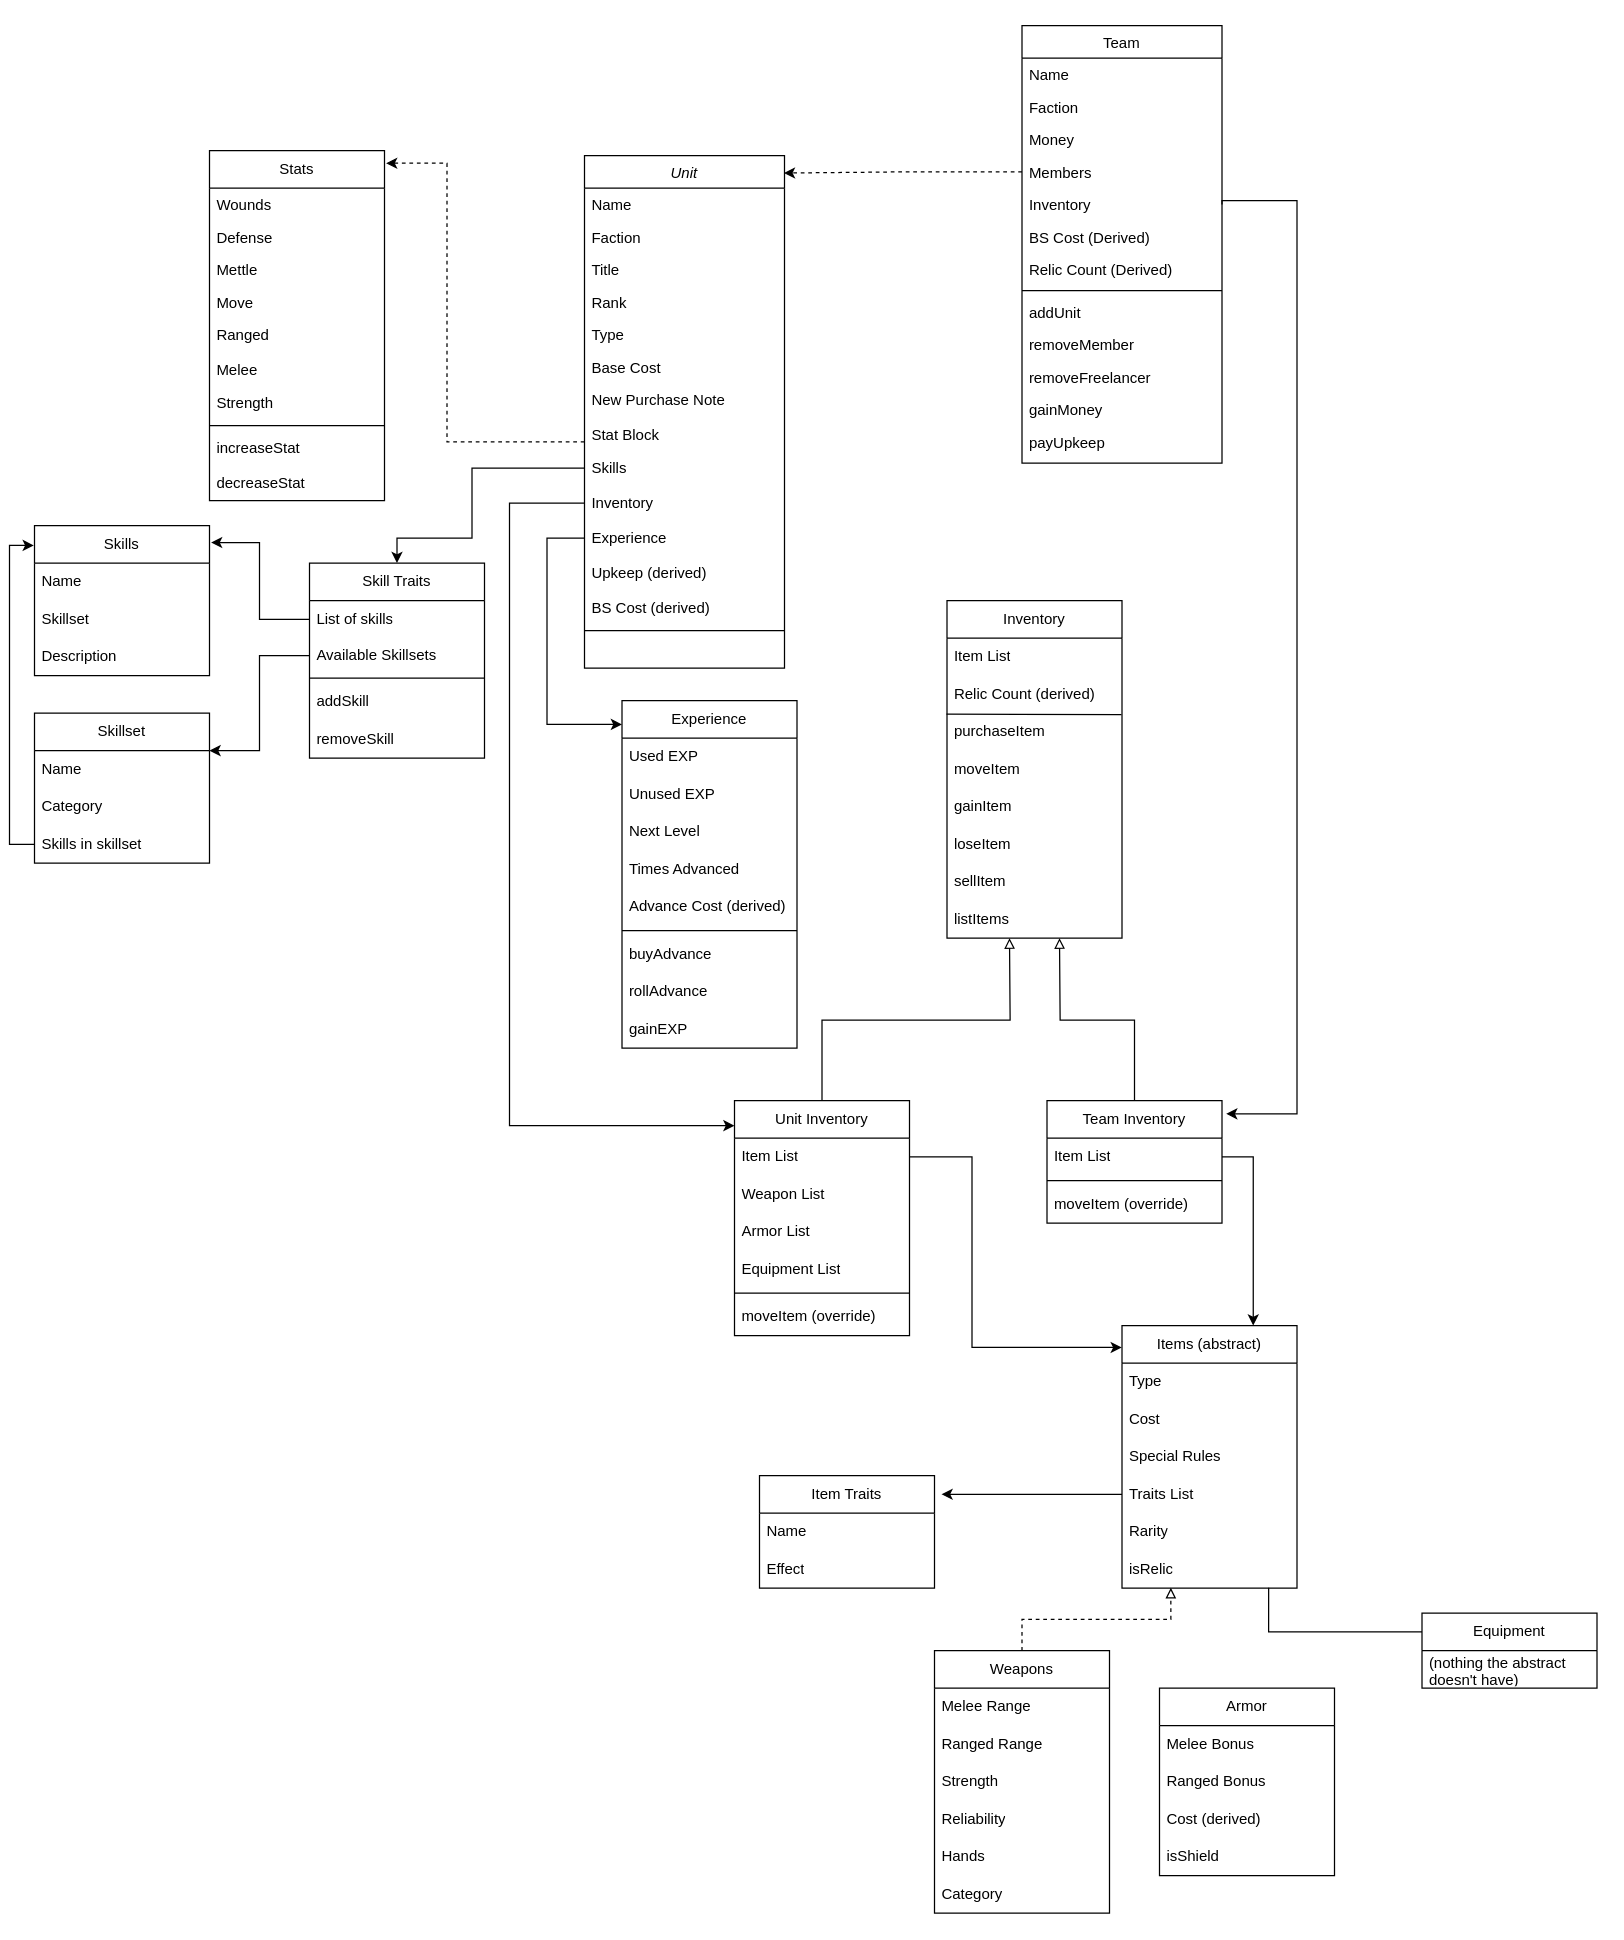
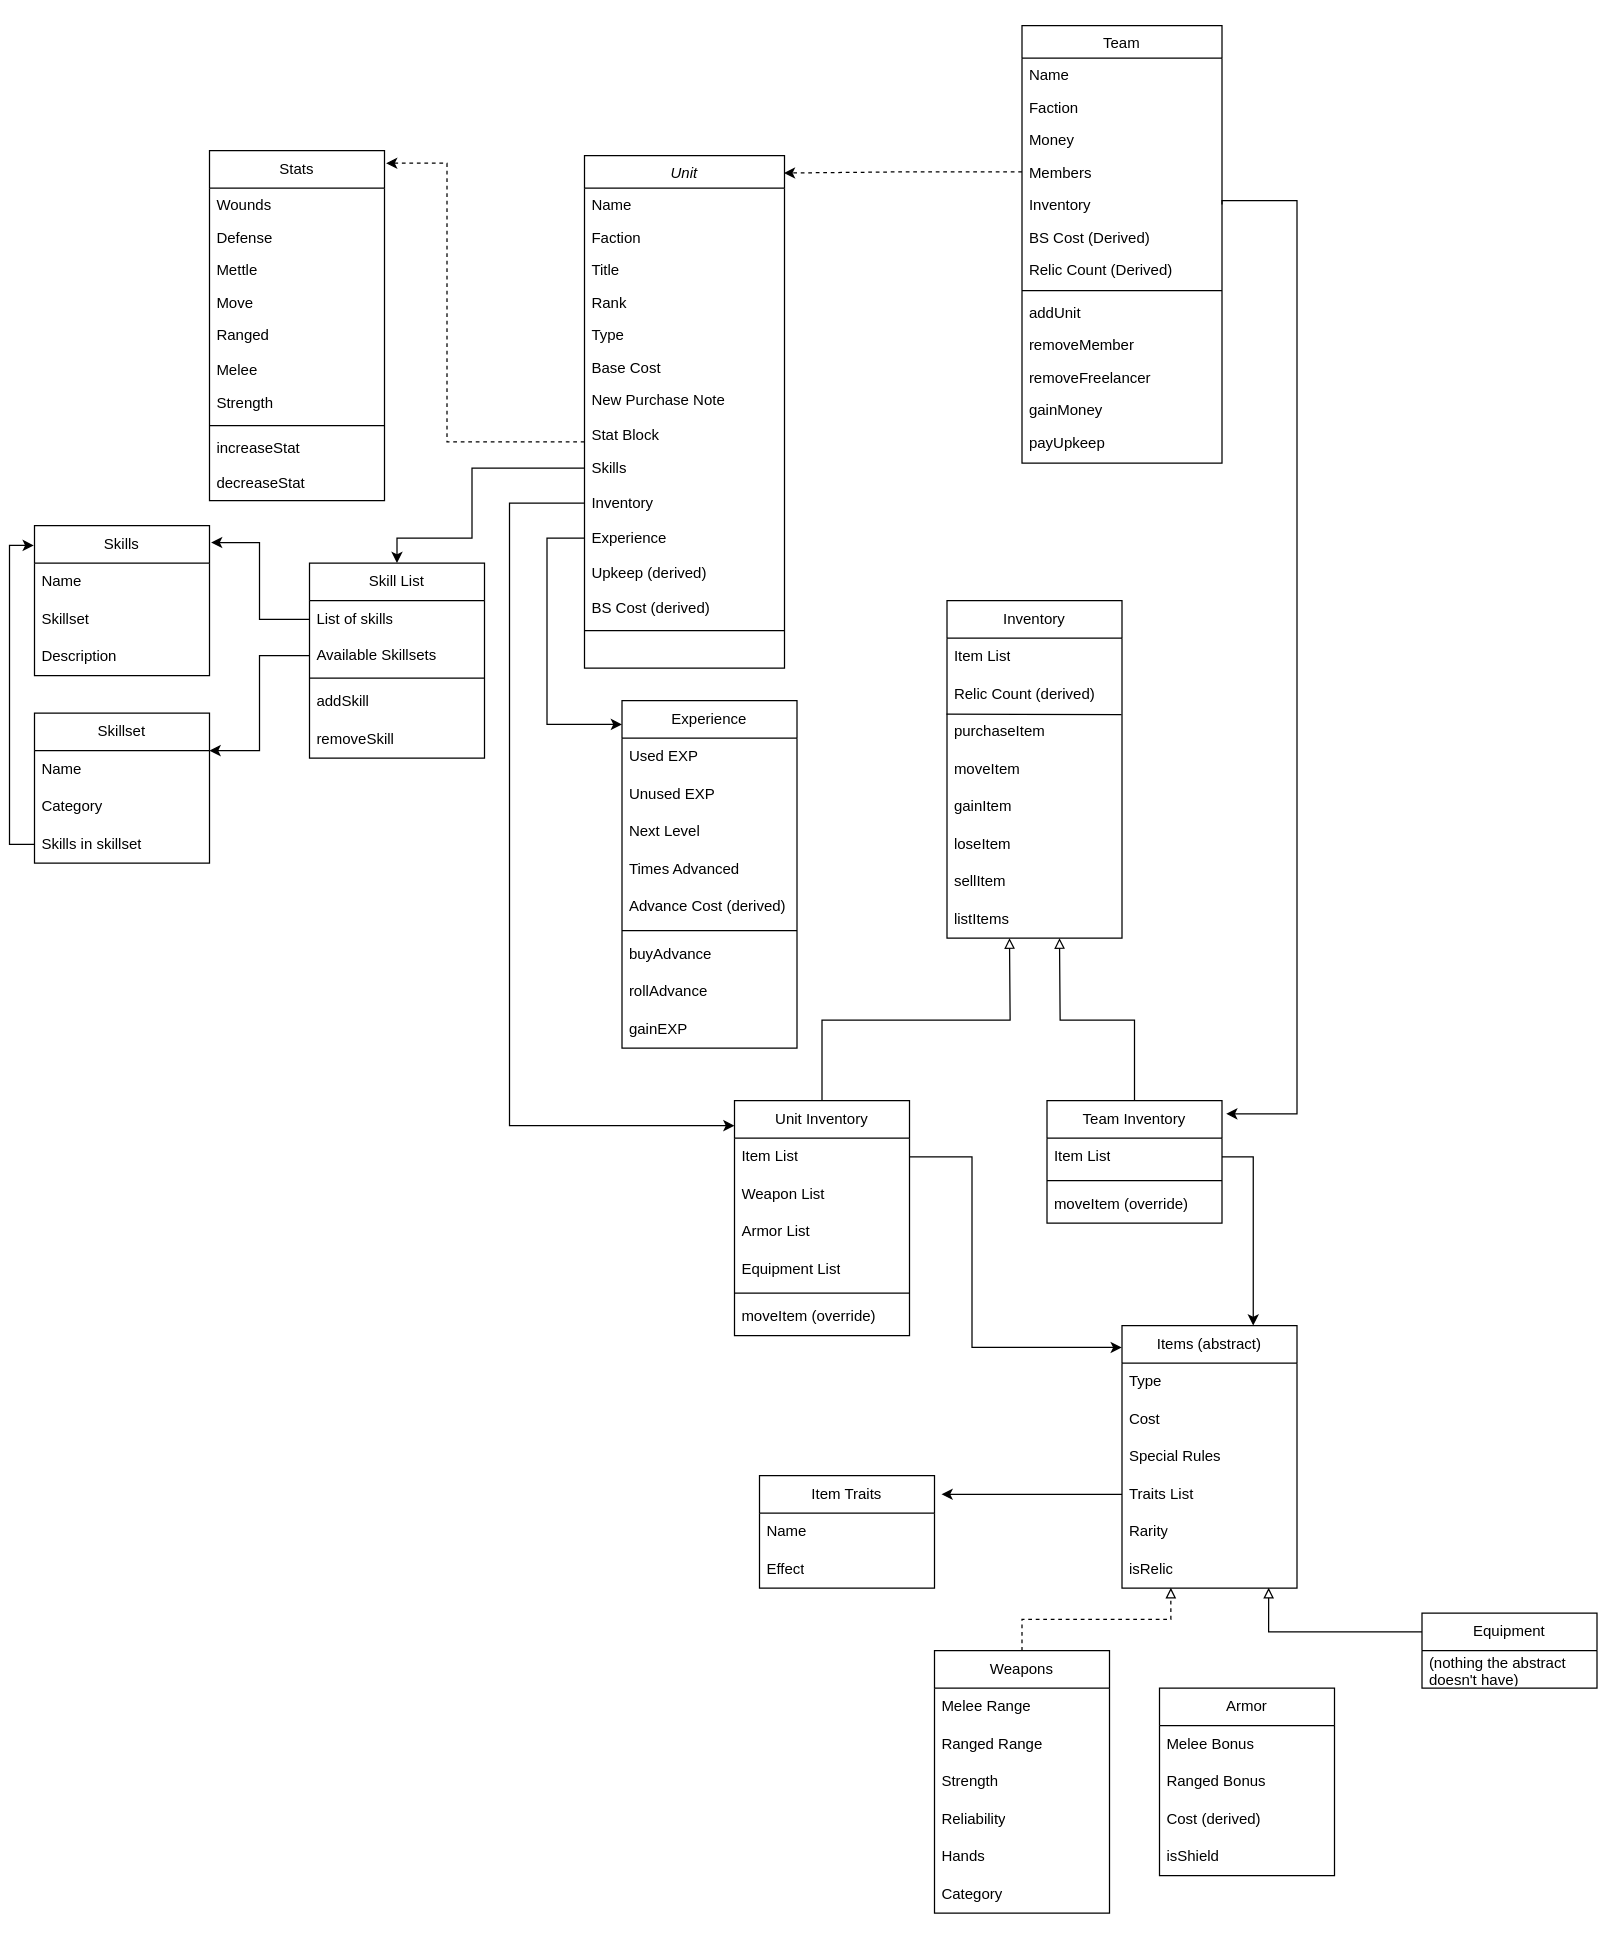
(397, 582) -> (397, 582)
(1269, 1596) -> (1269, 1599)
